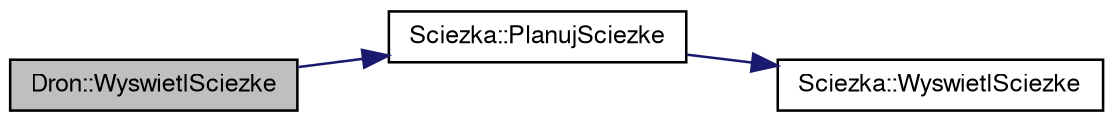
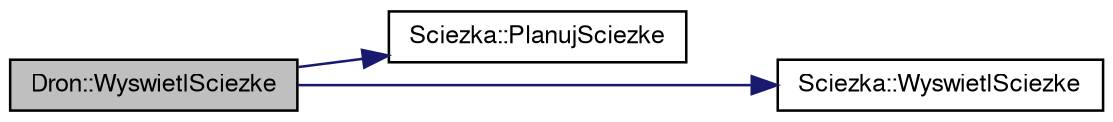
(720, 59) -> (524, 85)
